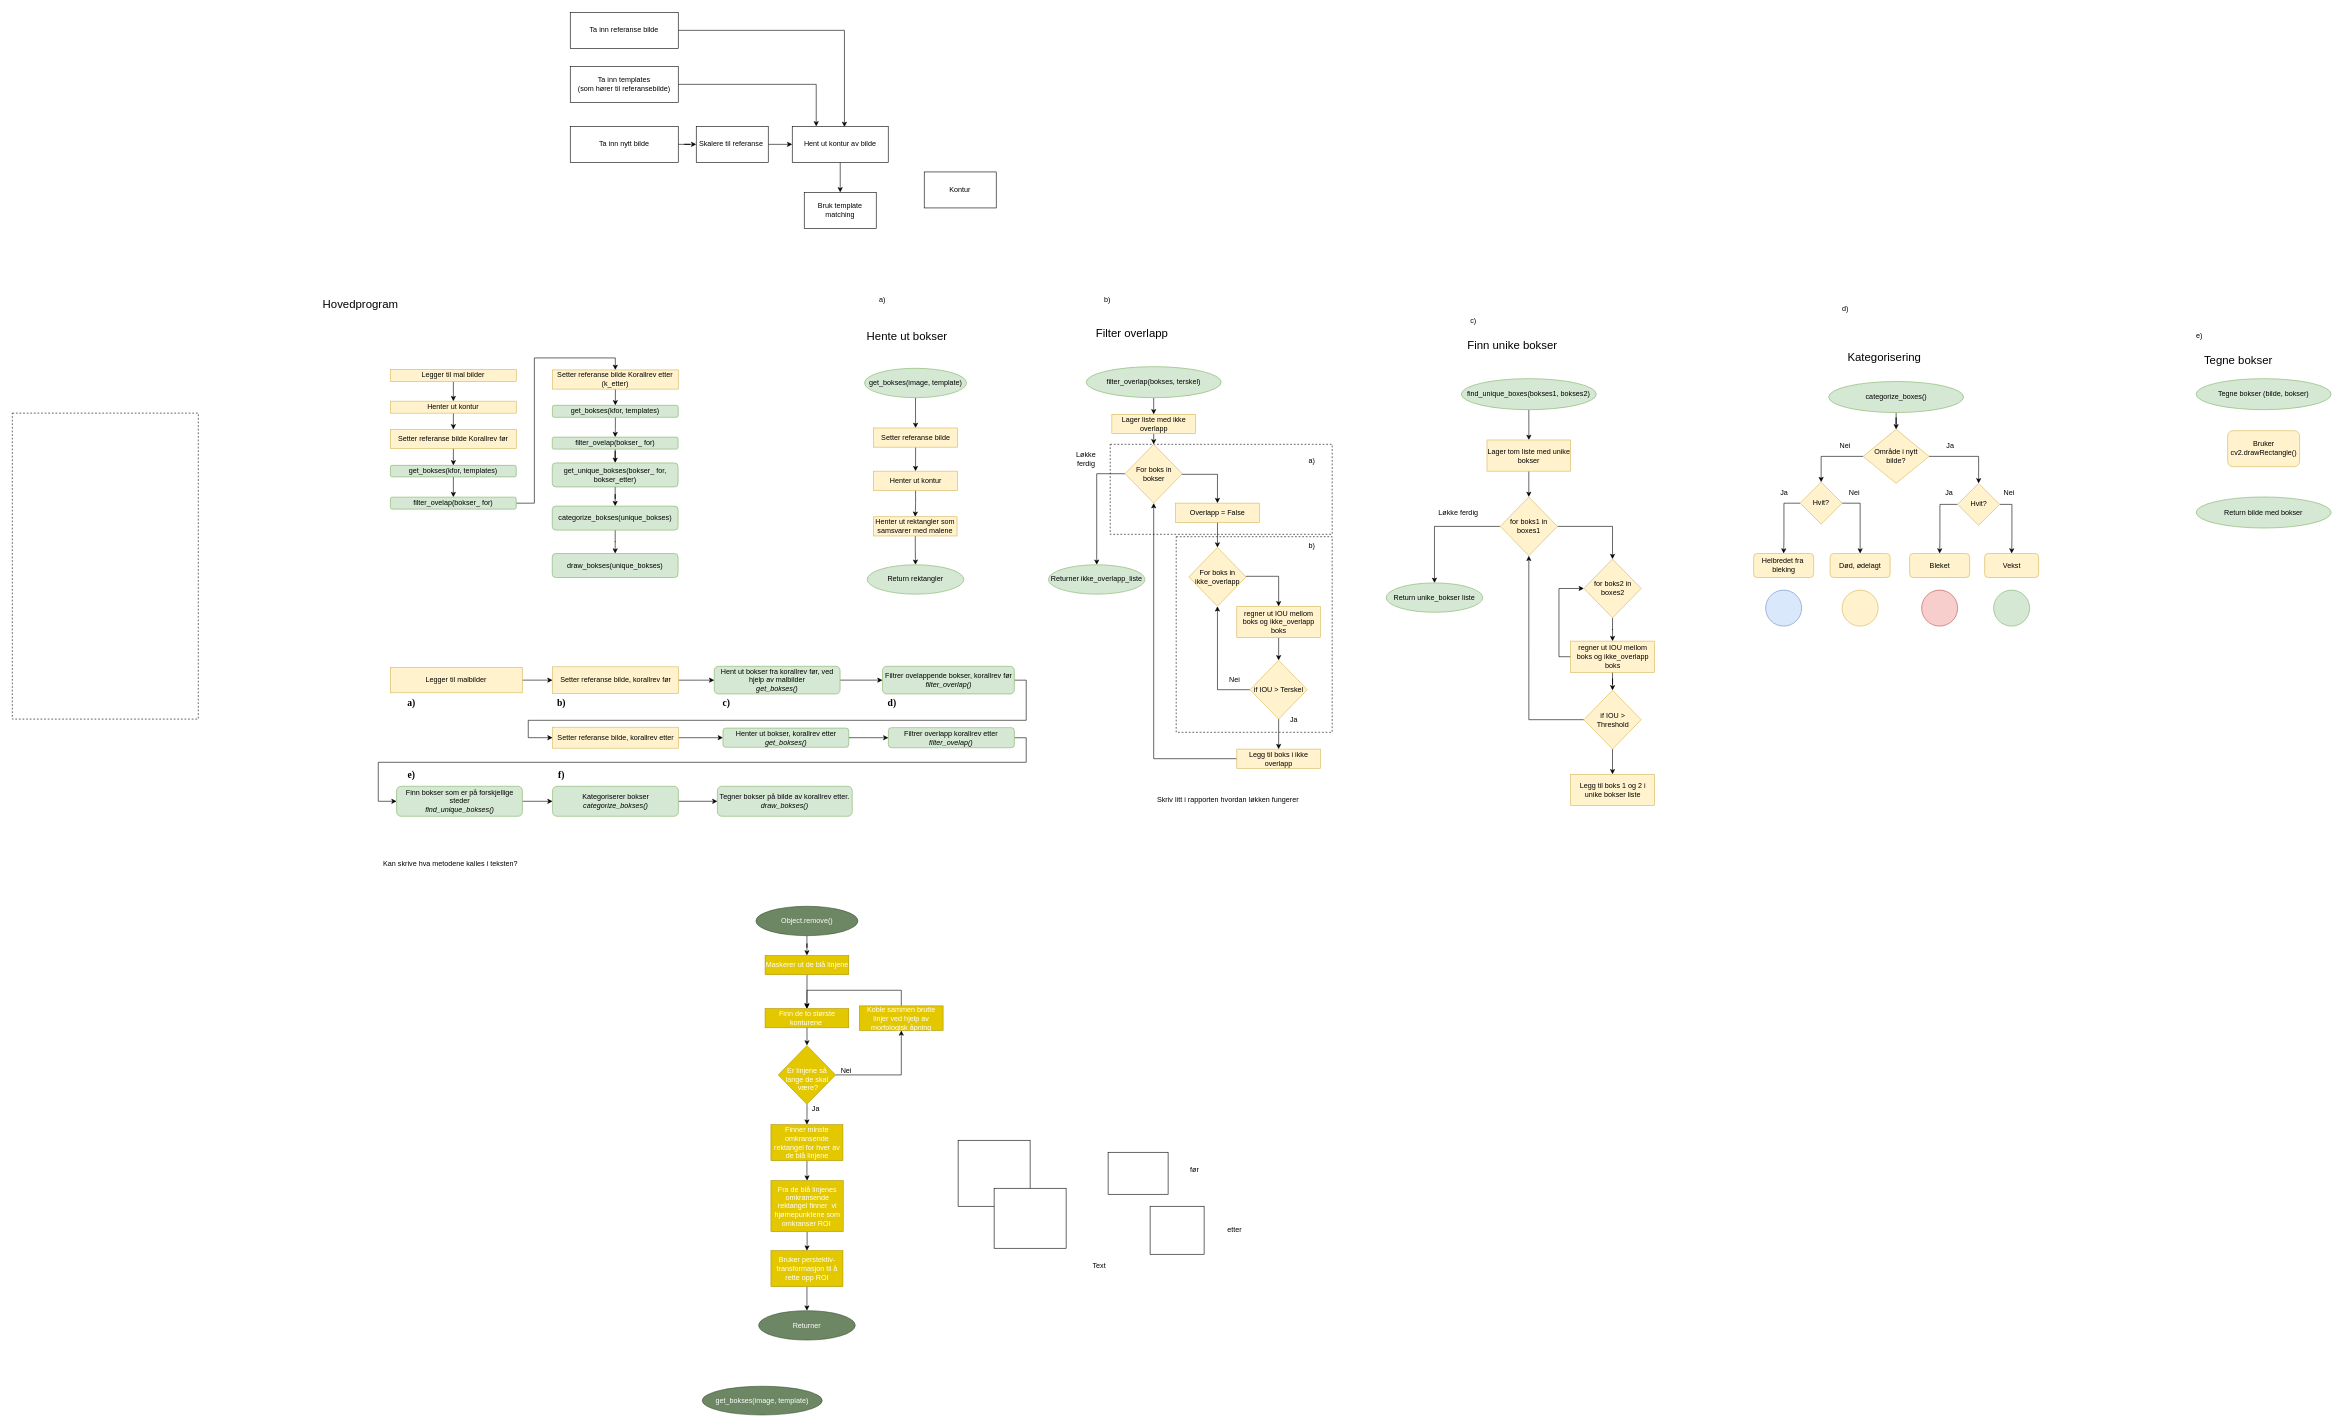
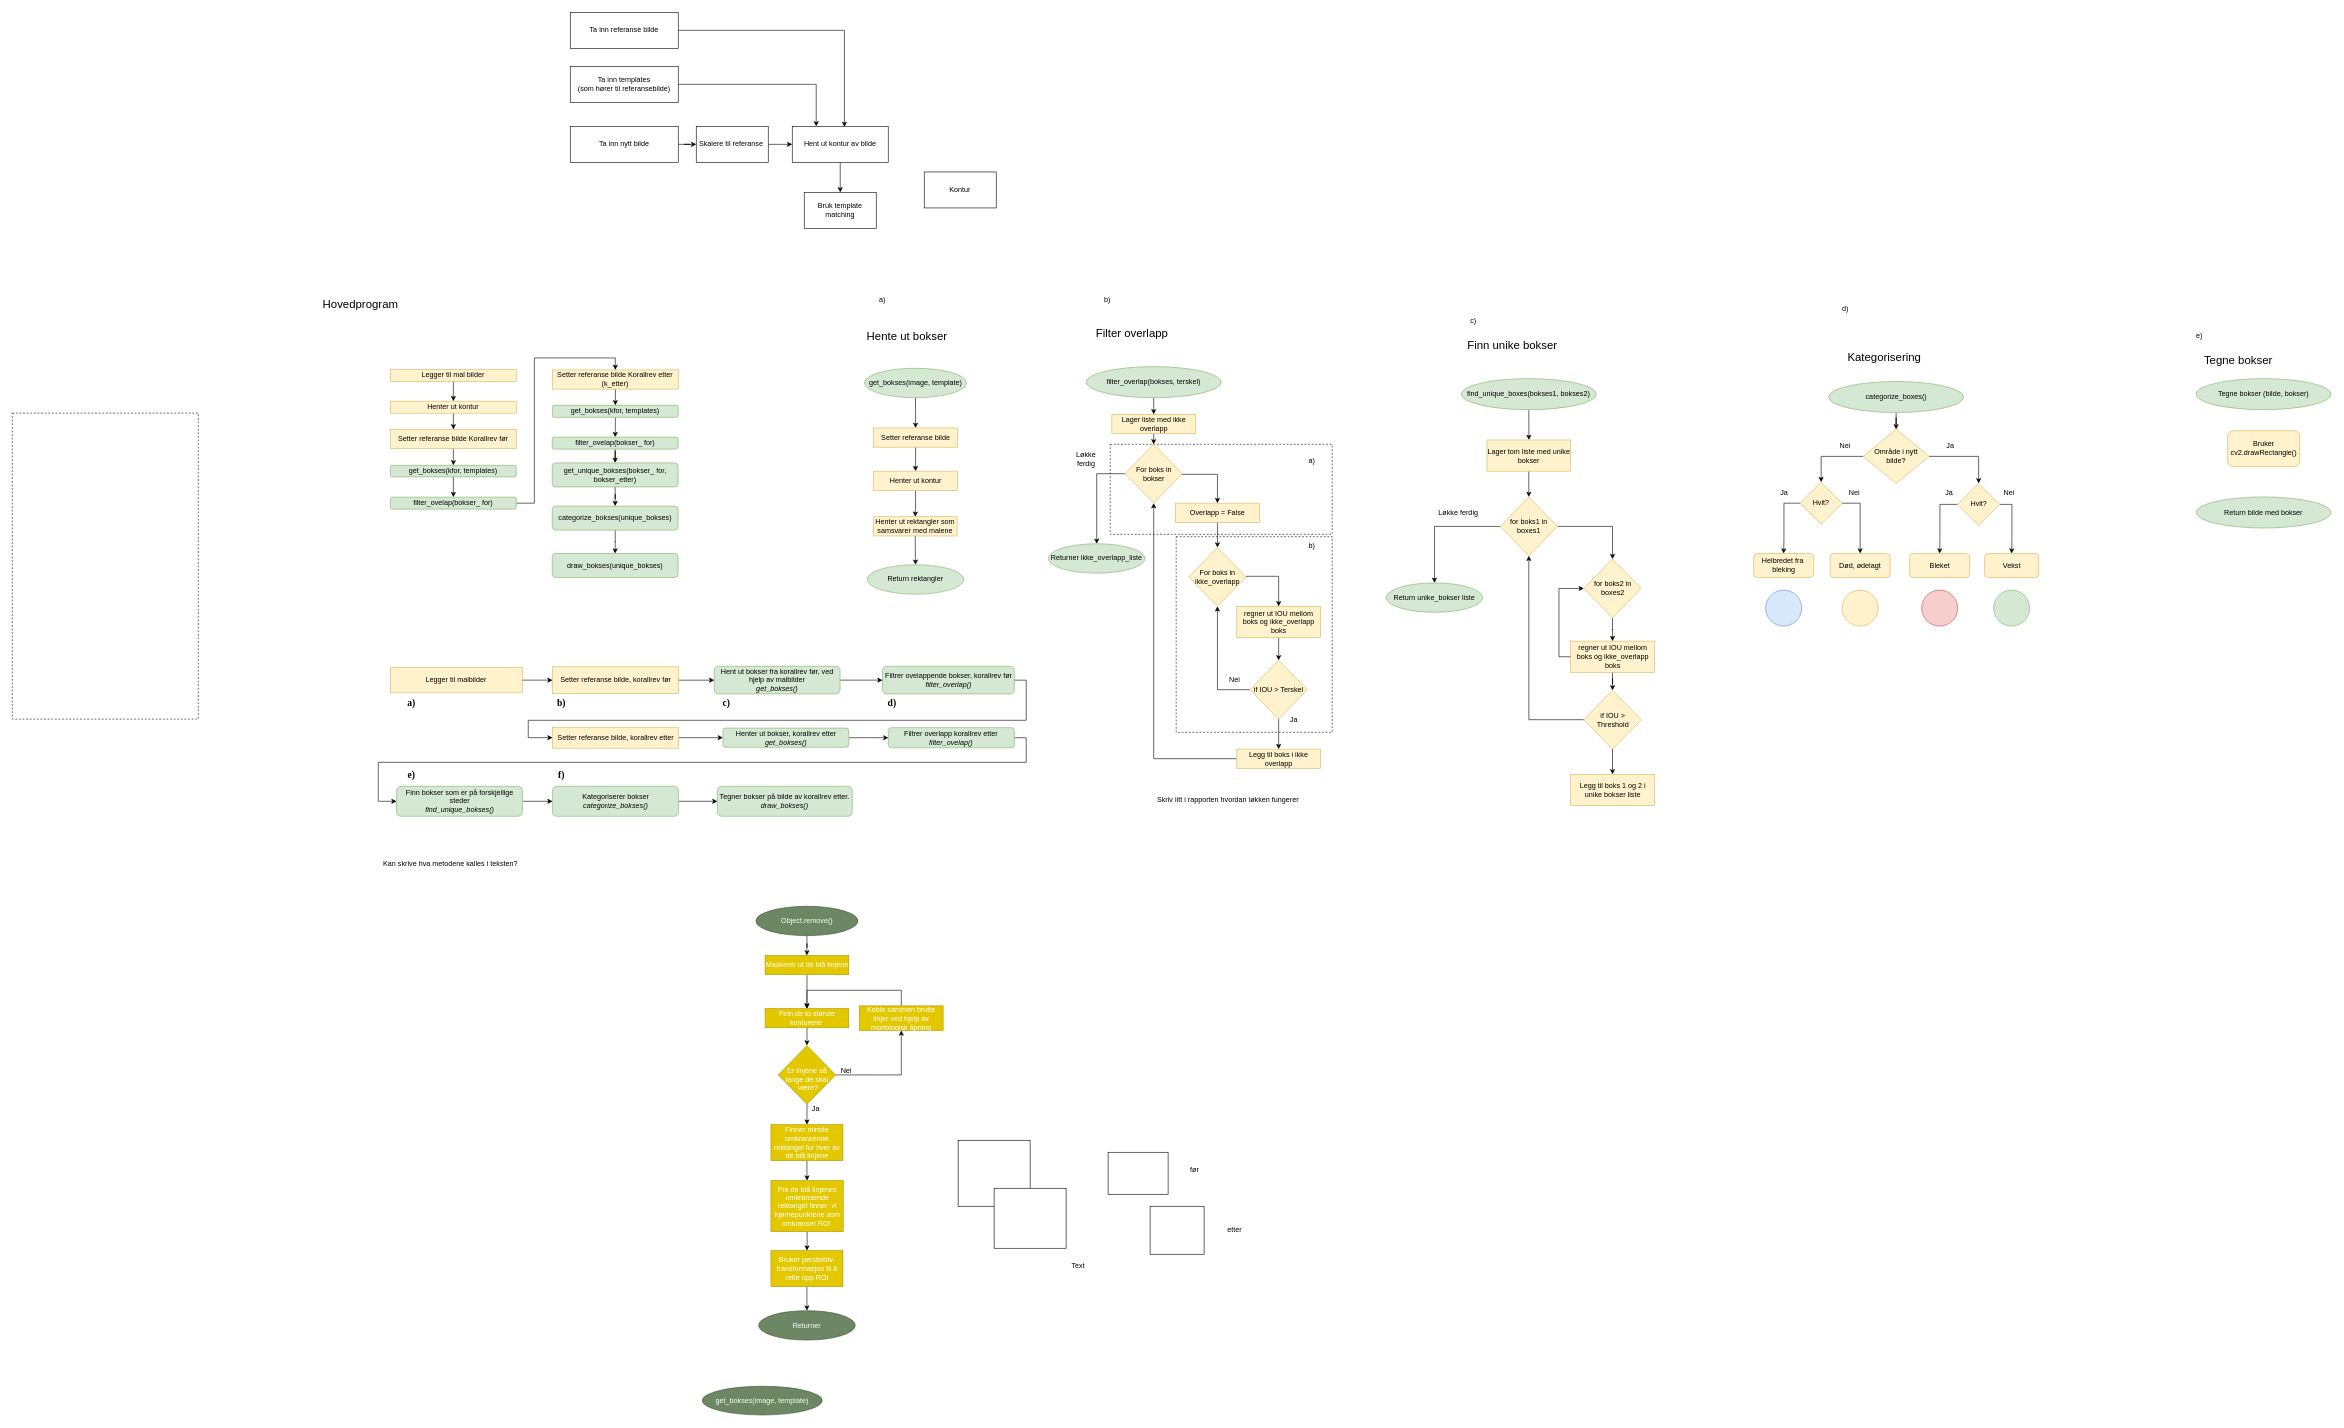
(1097, 579) -> (1097, 558)
(1099, 1266) -> (1078, 1266)
